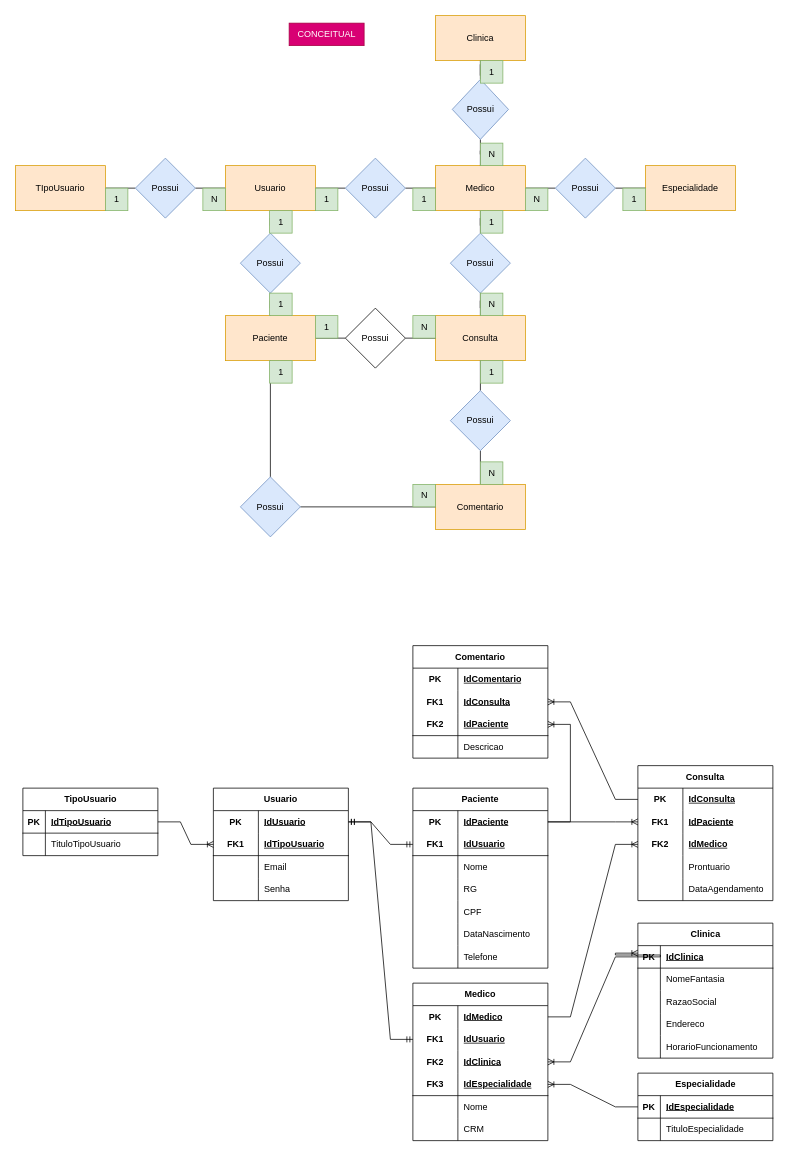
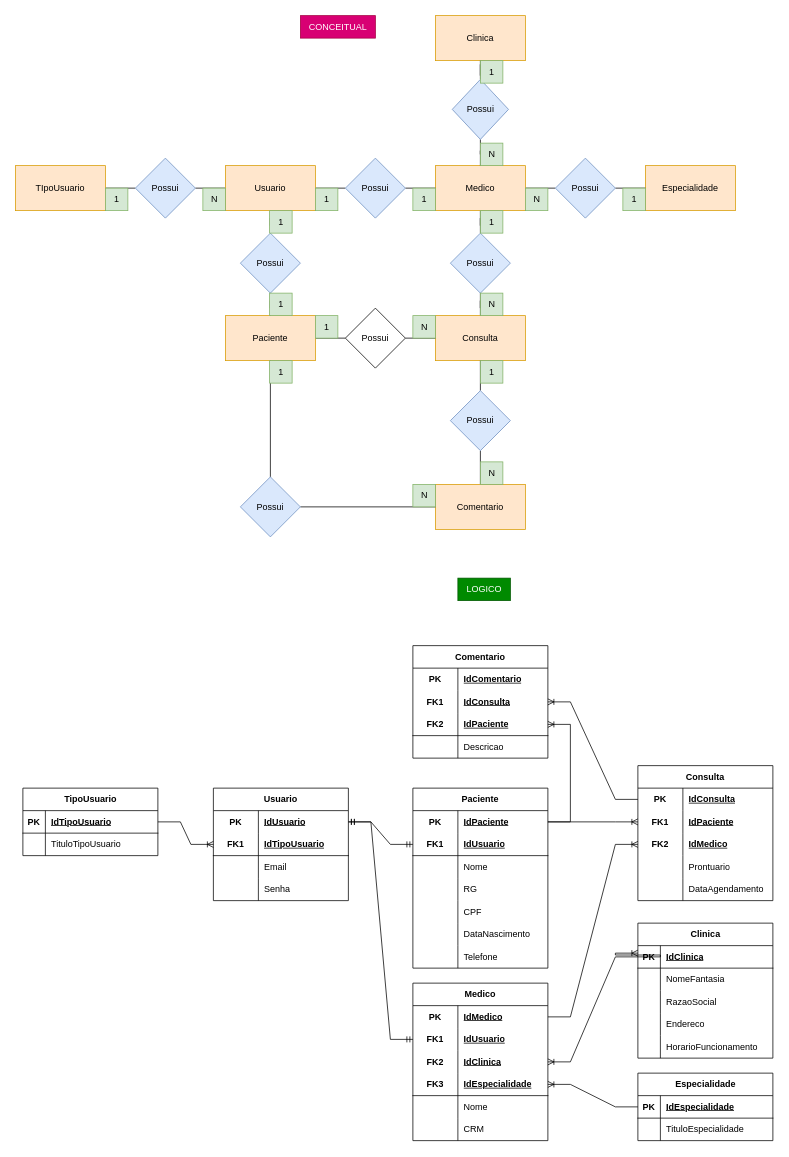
(327, 34) -> (338, 27)
none -> (484, 589)
